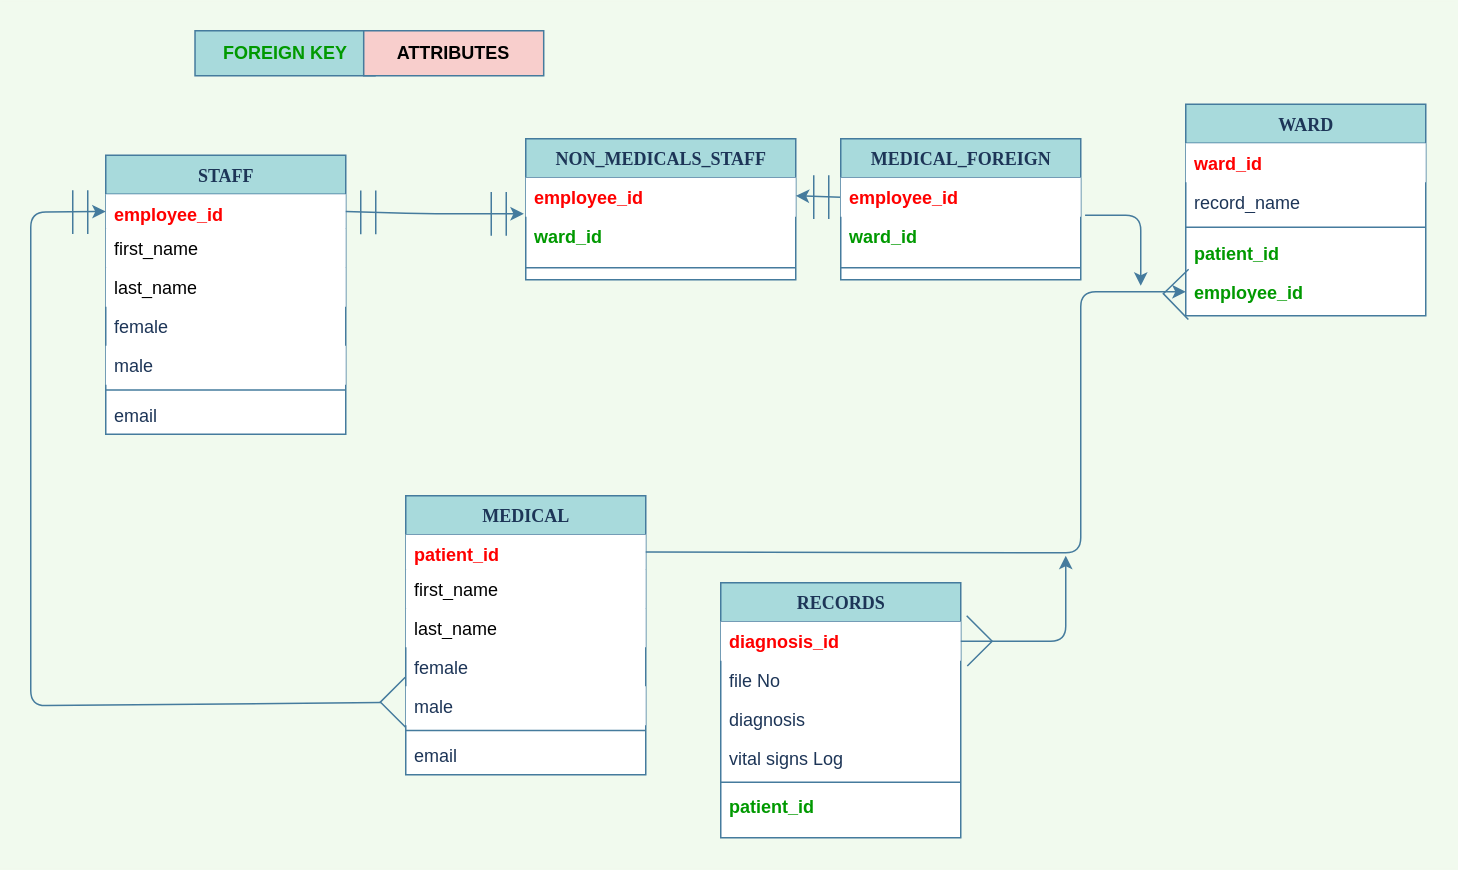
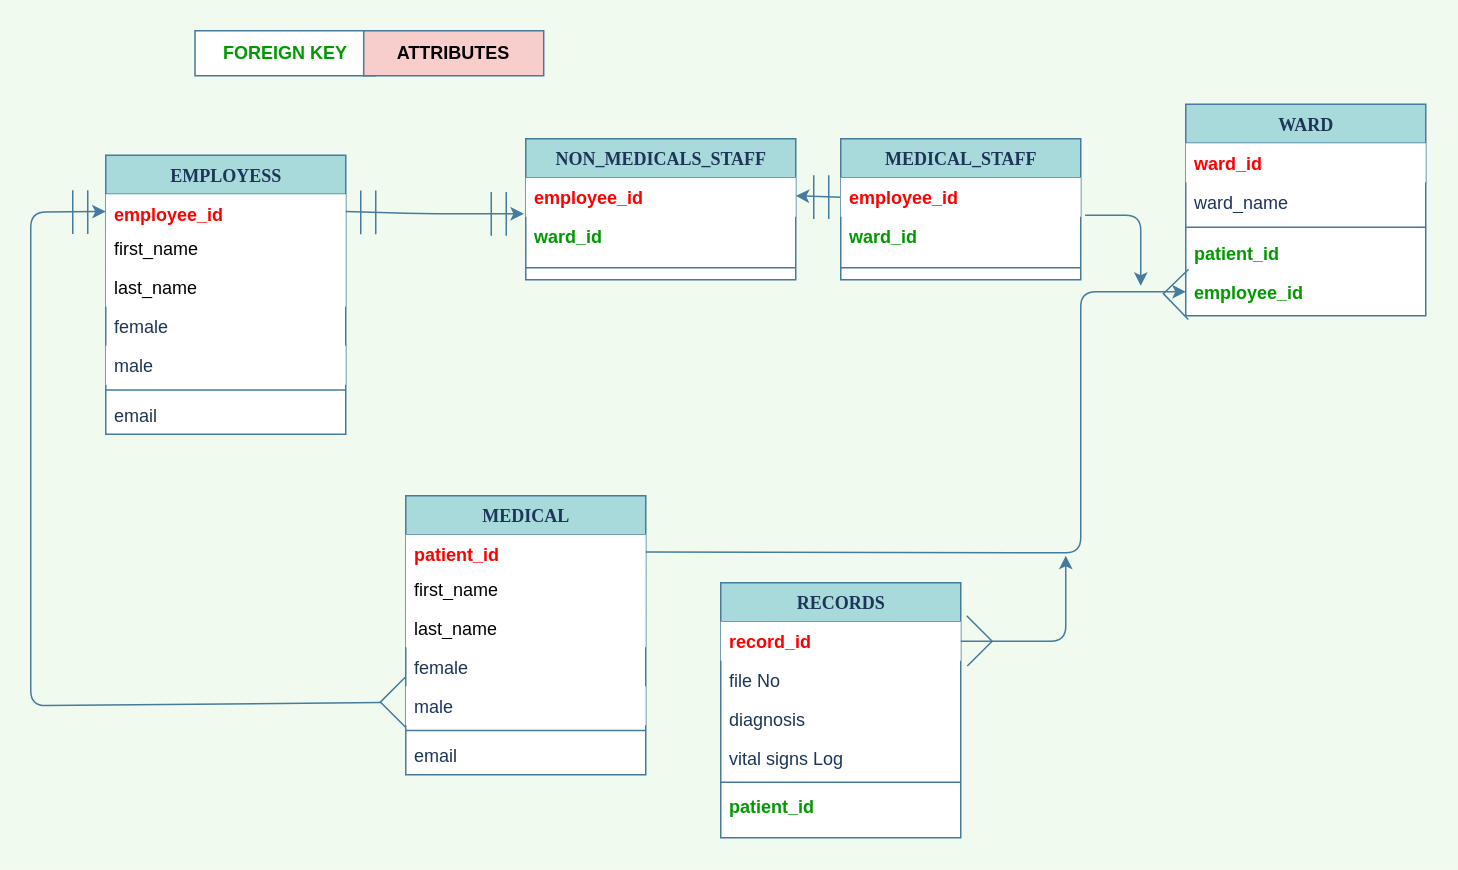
(285, 53) -> (285, 53)
(962, 160) -> (962, 160)
(227, 177) -> (227, 177)
(1250, 204) -> (1240, 204)
(783, 643) -> (773, 643)
